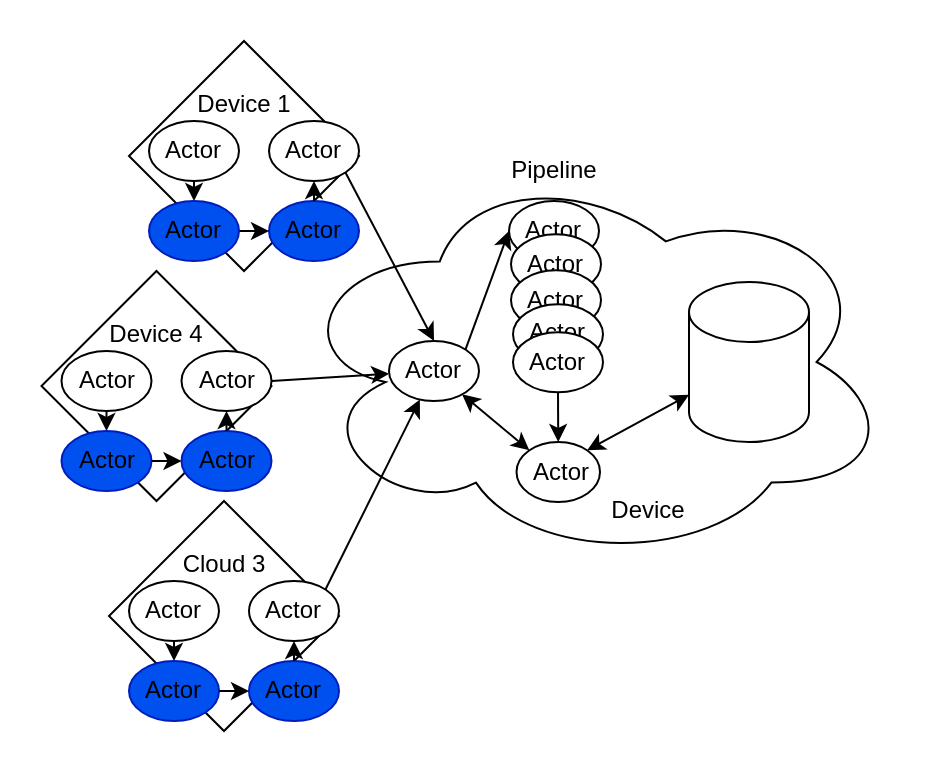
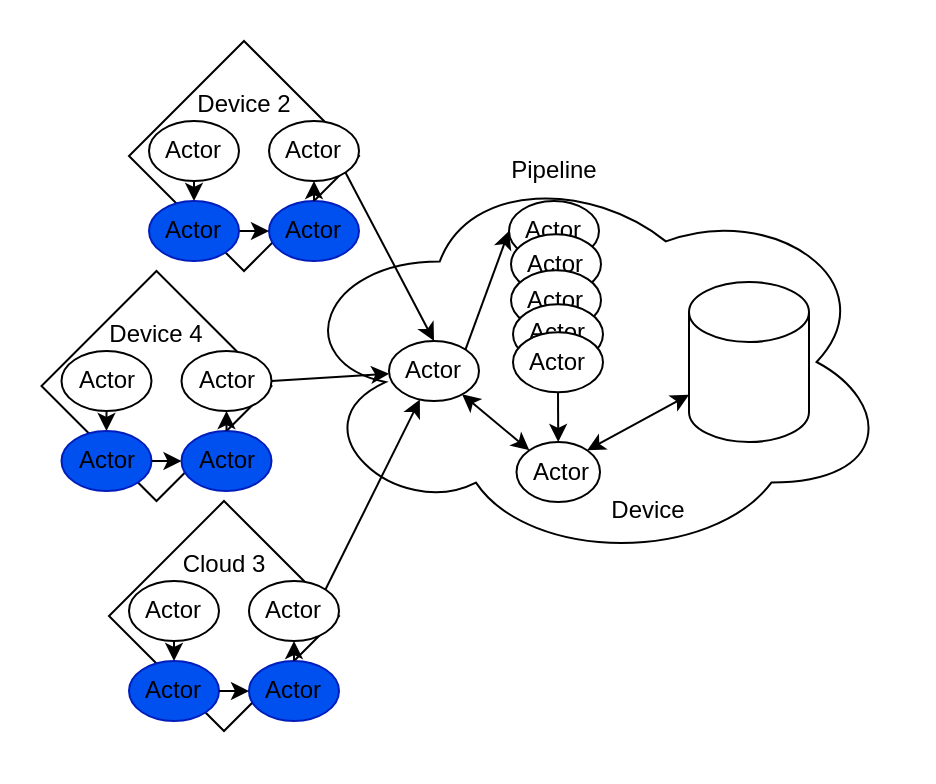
(245, 105) -> (245, 105)
